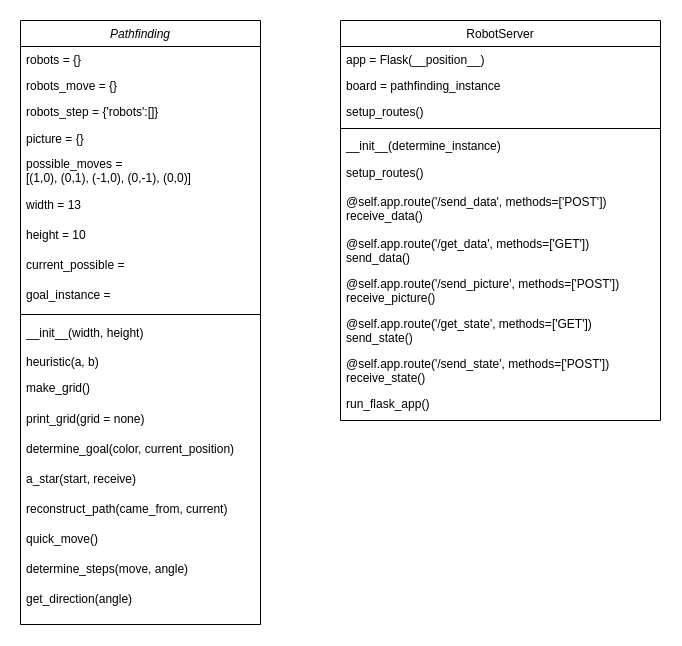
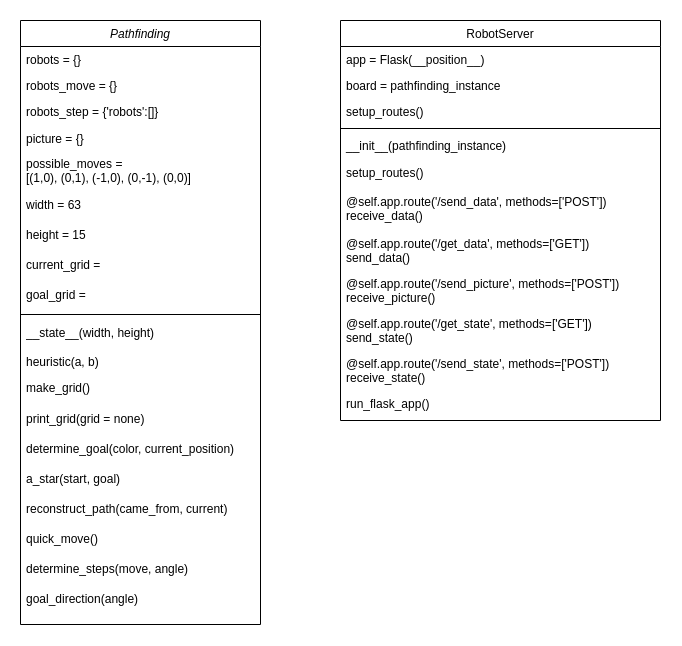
(434, 146) -> (439, 146)
(55, 206) -> (55, 206)
(59, 236) -> (59, 236)
(82, 266) -> (70, 266)
(72, 296) -> (59, 296)
(94, 334) -> (101, 334)
(96, 480) -> (86, 480)
(89, 600) -> (91, 600)
